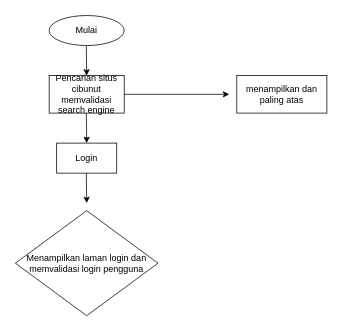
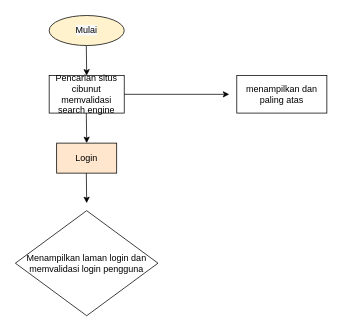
(87, 30) -> (87, 30)
(87, 158) -> (87, 158)
